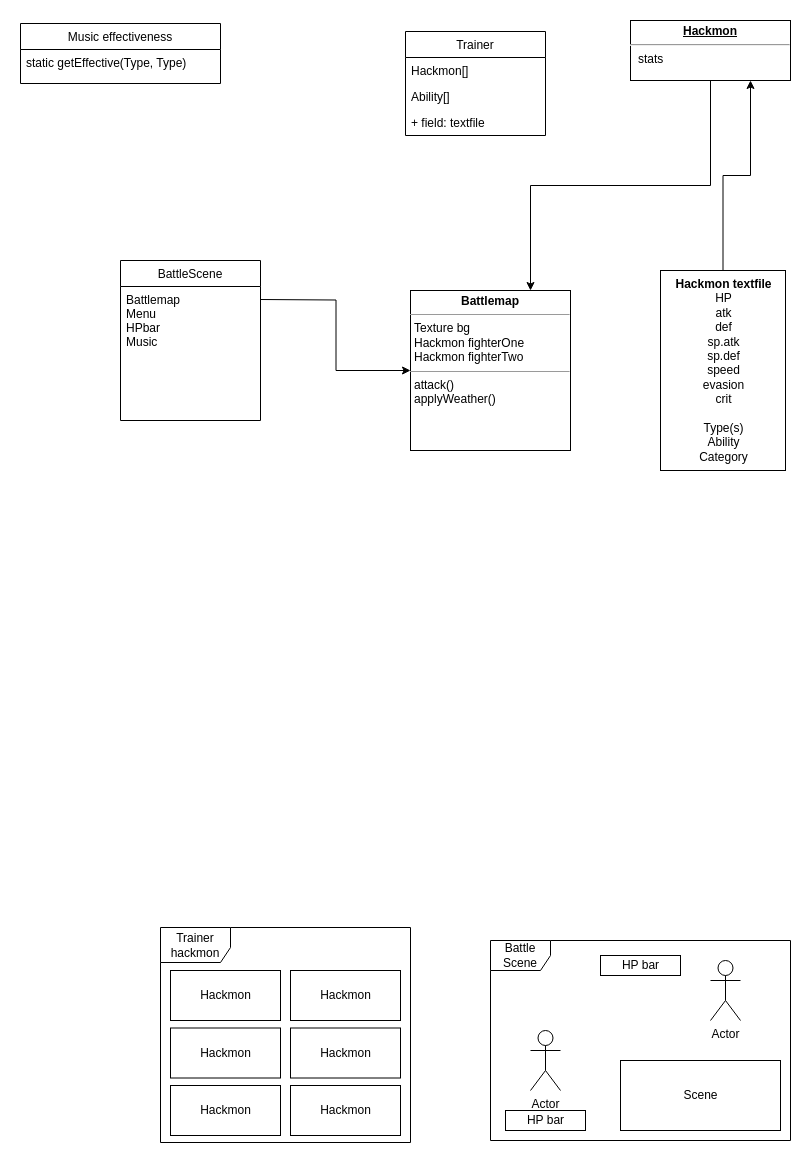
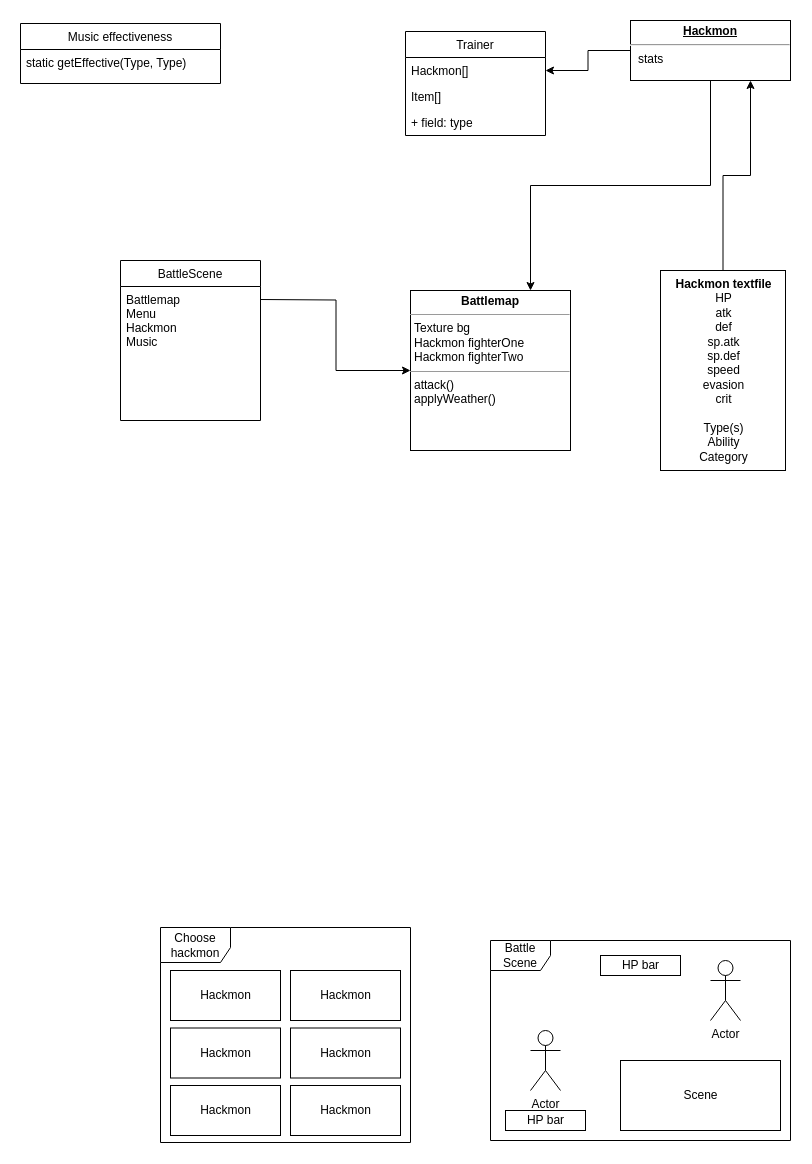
none -> (588, 58)
(437, 97) -> (431, 97)
(457, 123) -> (447, 123)
(155, 300) -> (155, 300)
(196, 946) -> (196, 946)
